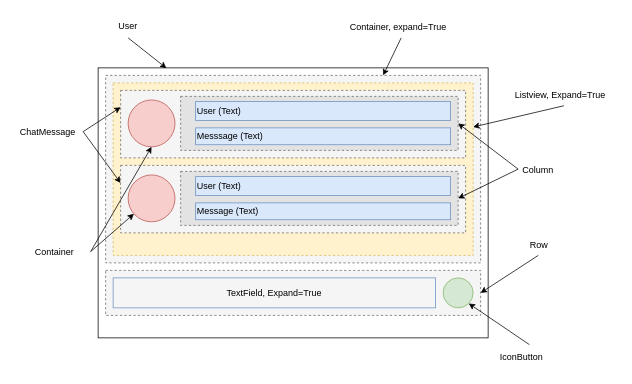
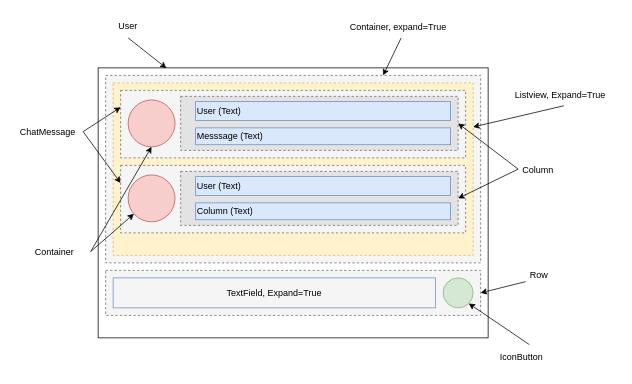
(231, 211) -> (227, 211)
(555, 244) -> (555, 274)
